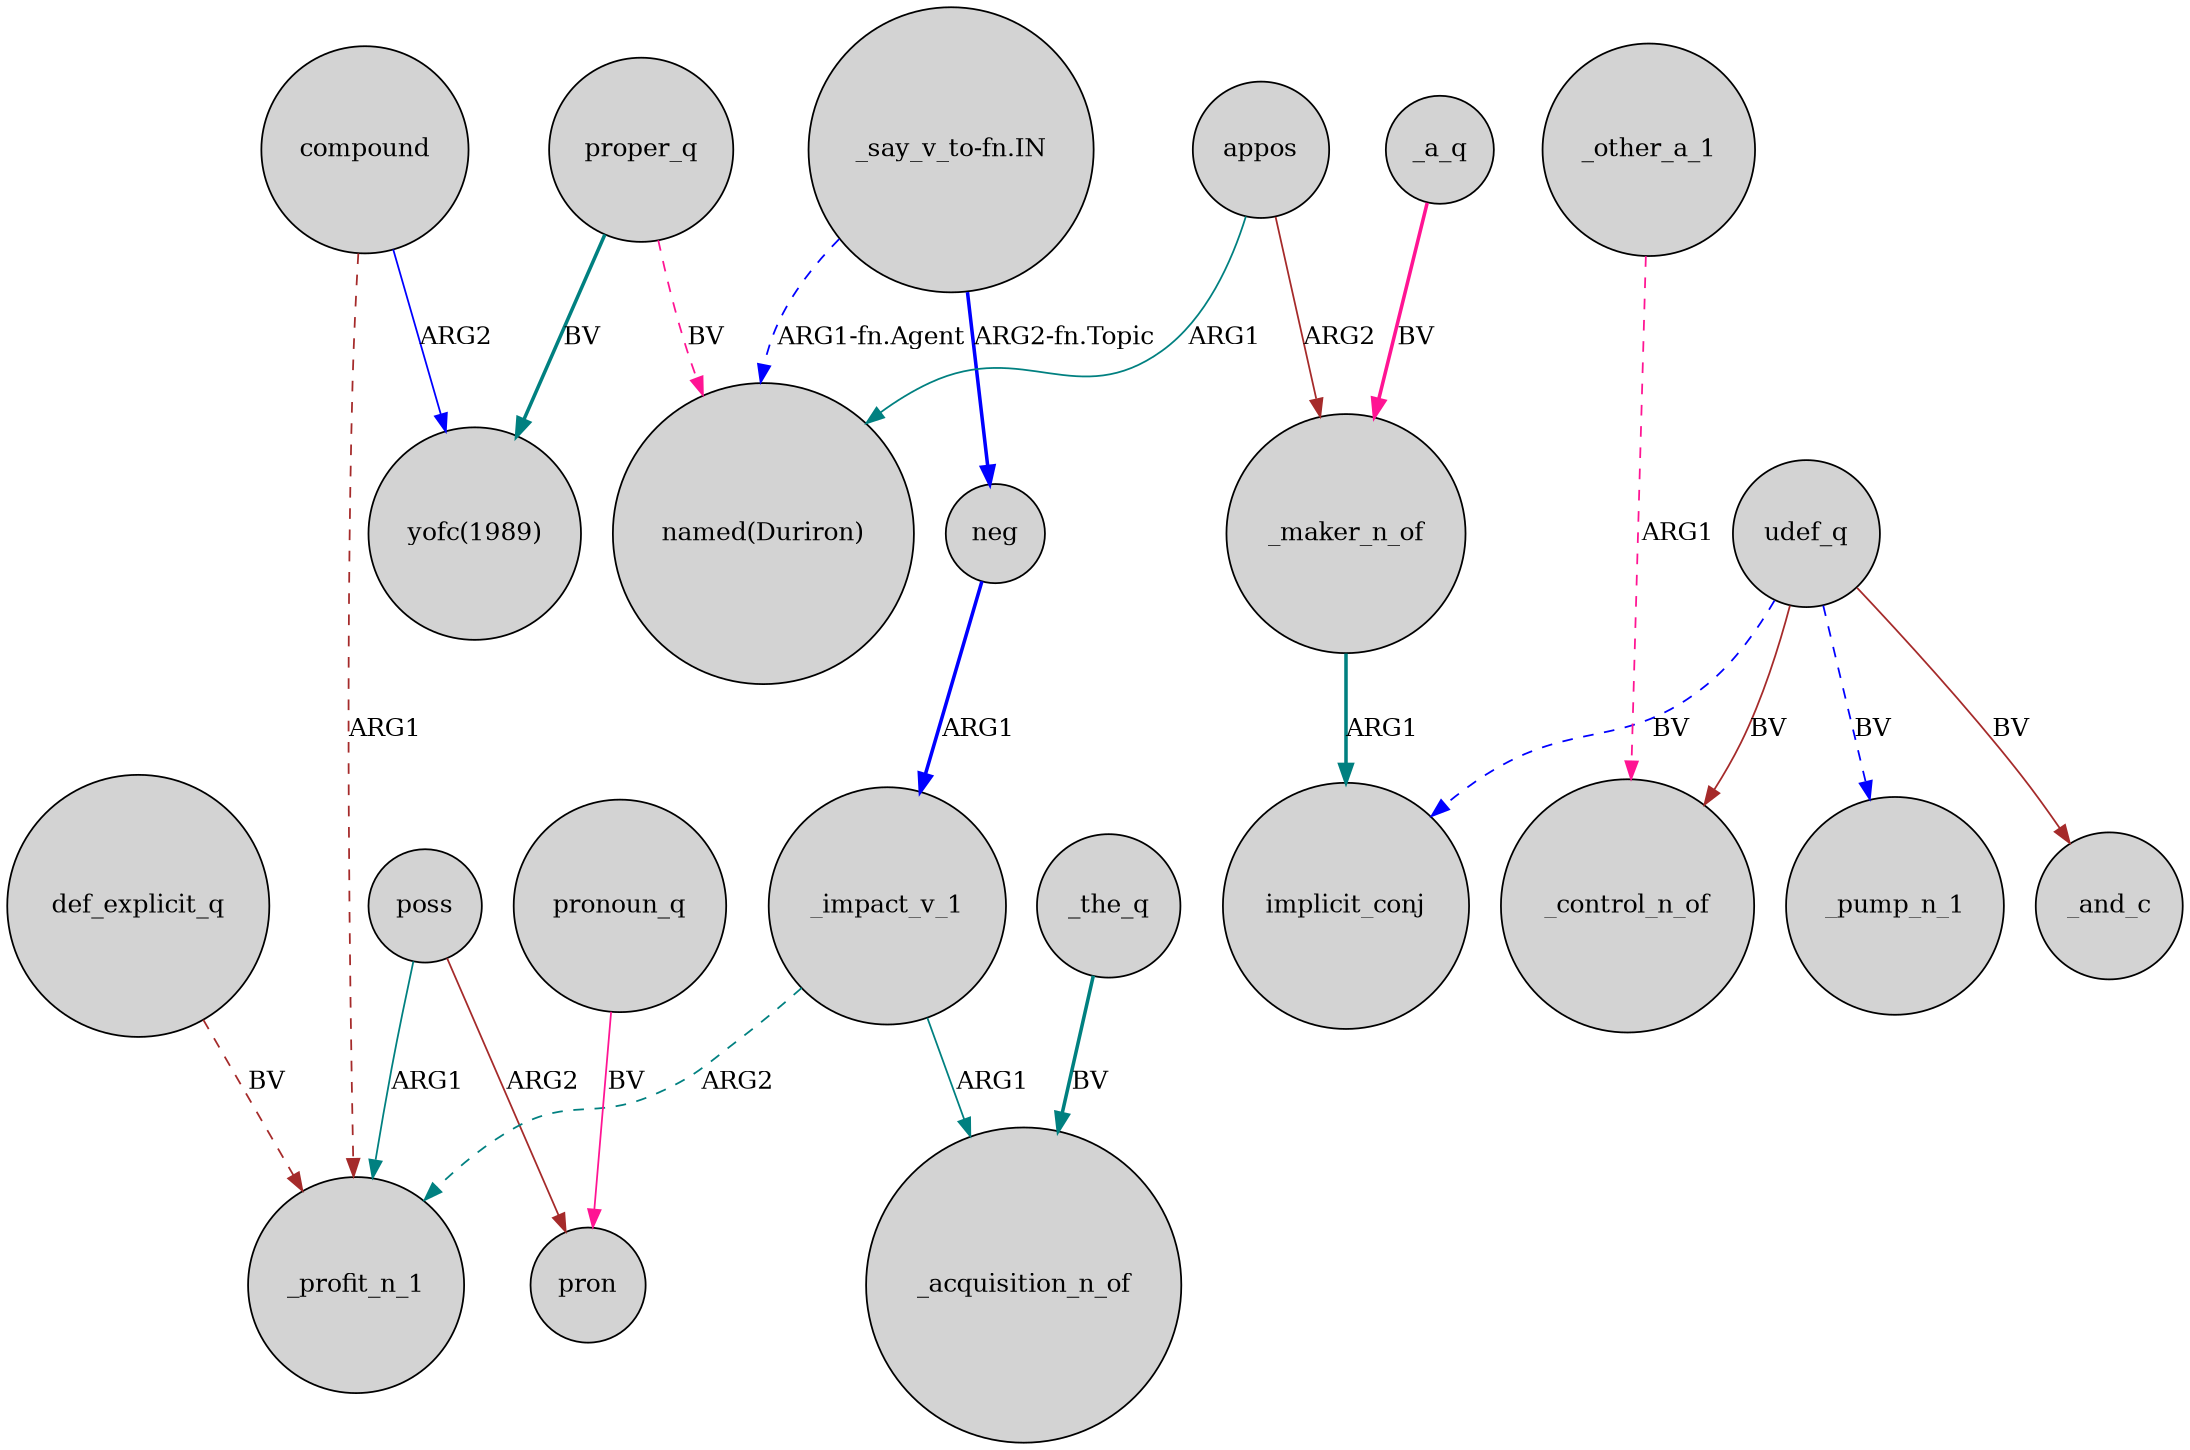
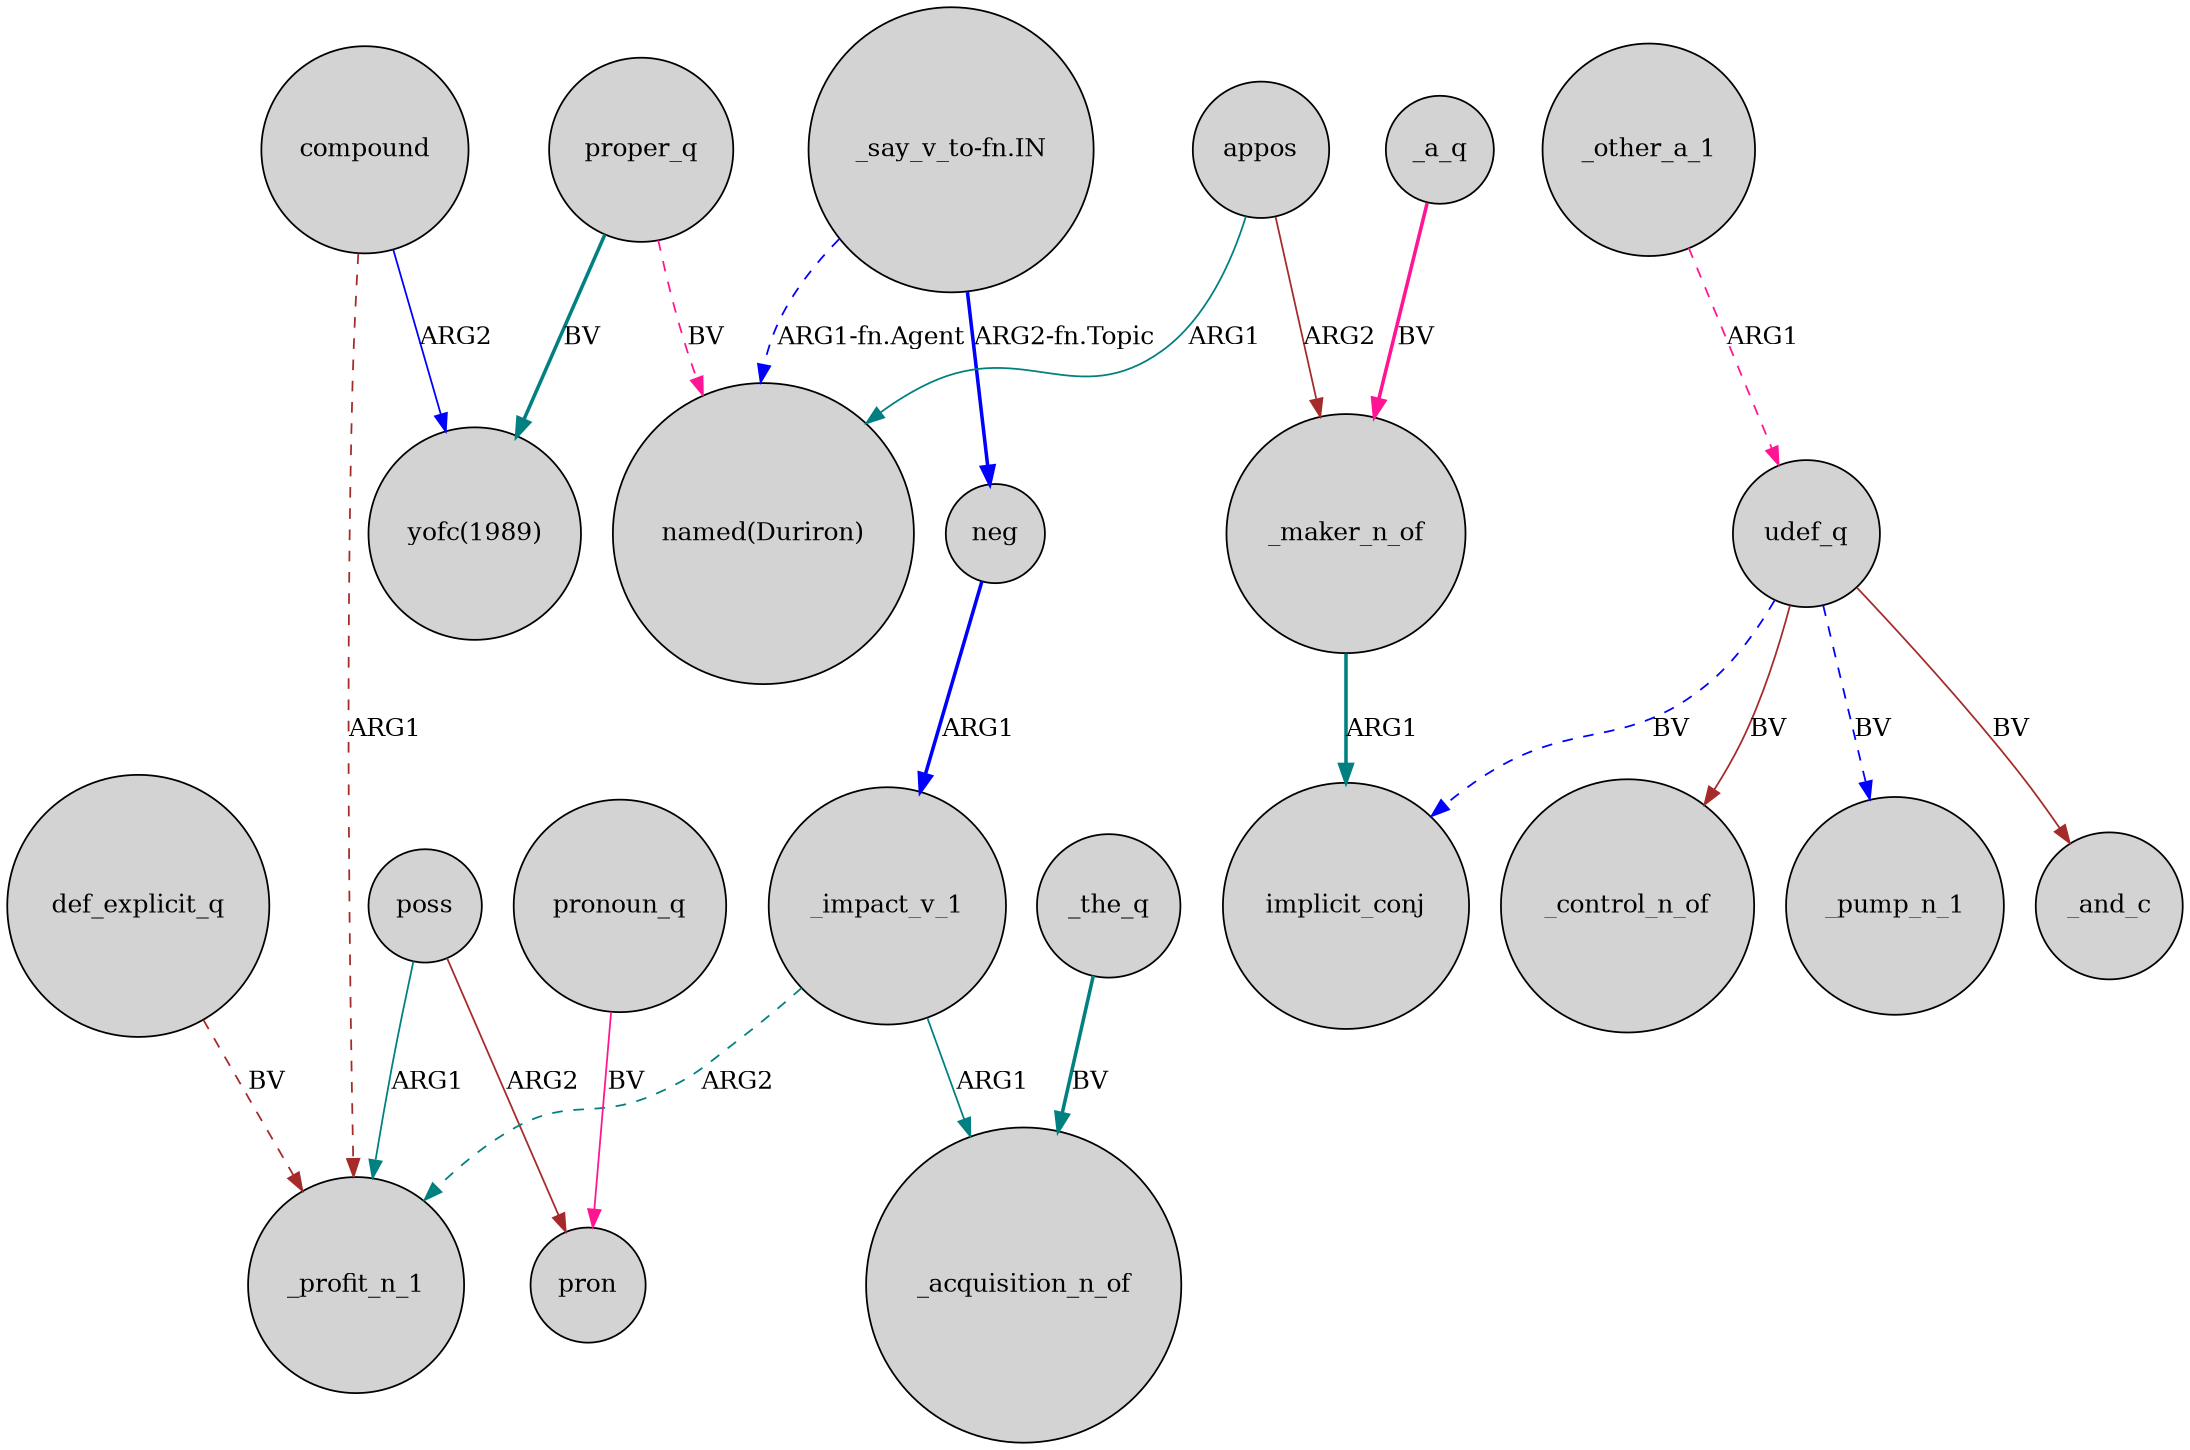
(1639, 509) -> (1730, 348)
